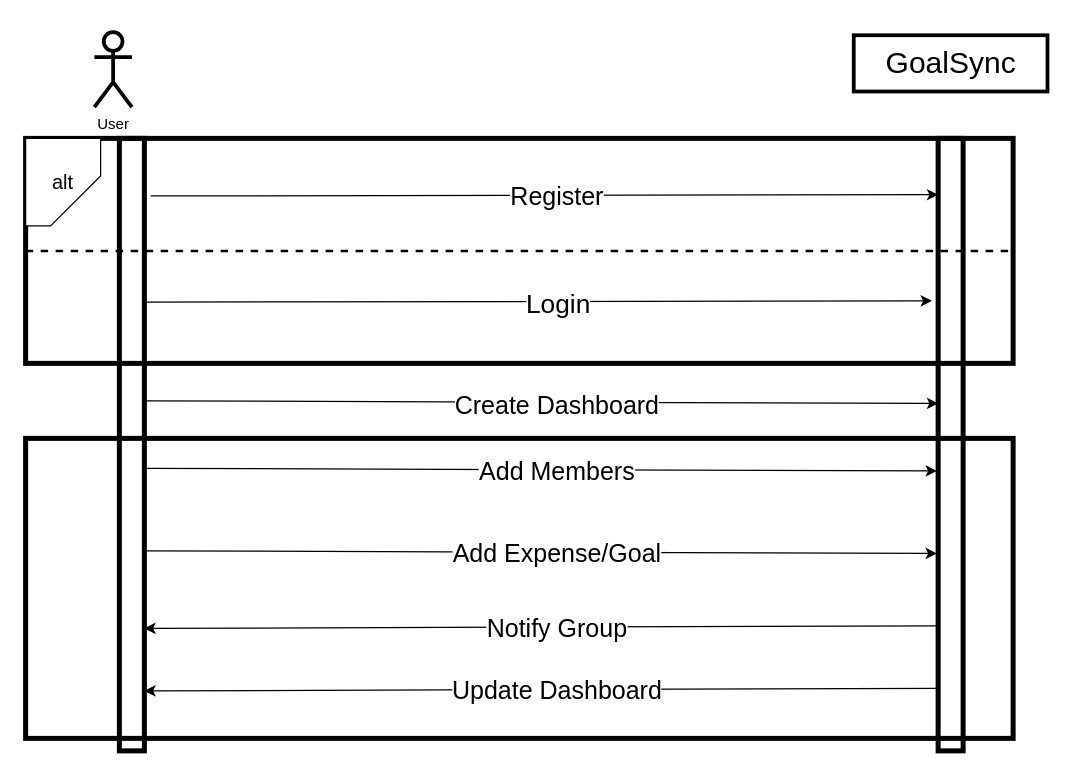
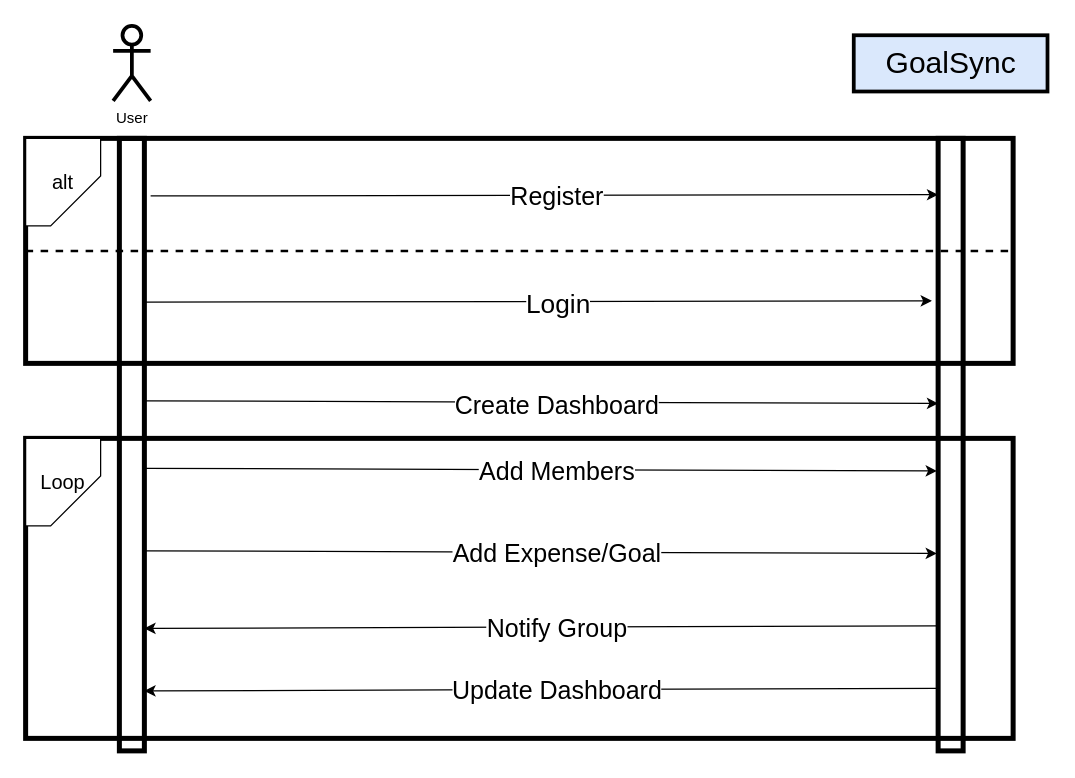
(951, 63) -> (951, 63)
(113, 69) -> (132, 63)
none -> (63, 482)
